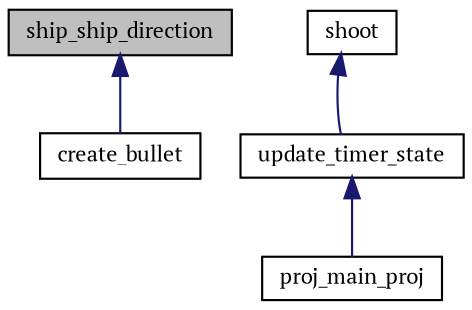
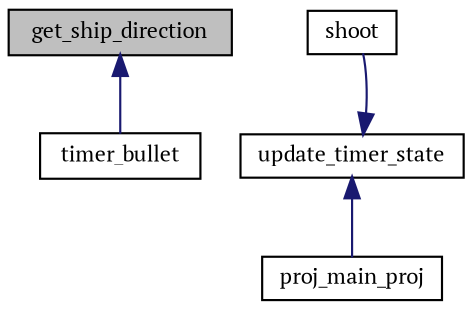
(120, 32) -> (120, 32)
(338, 105) -> (366, 83)
(120, 156) -> (120, 156)
